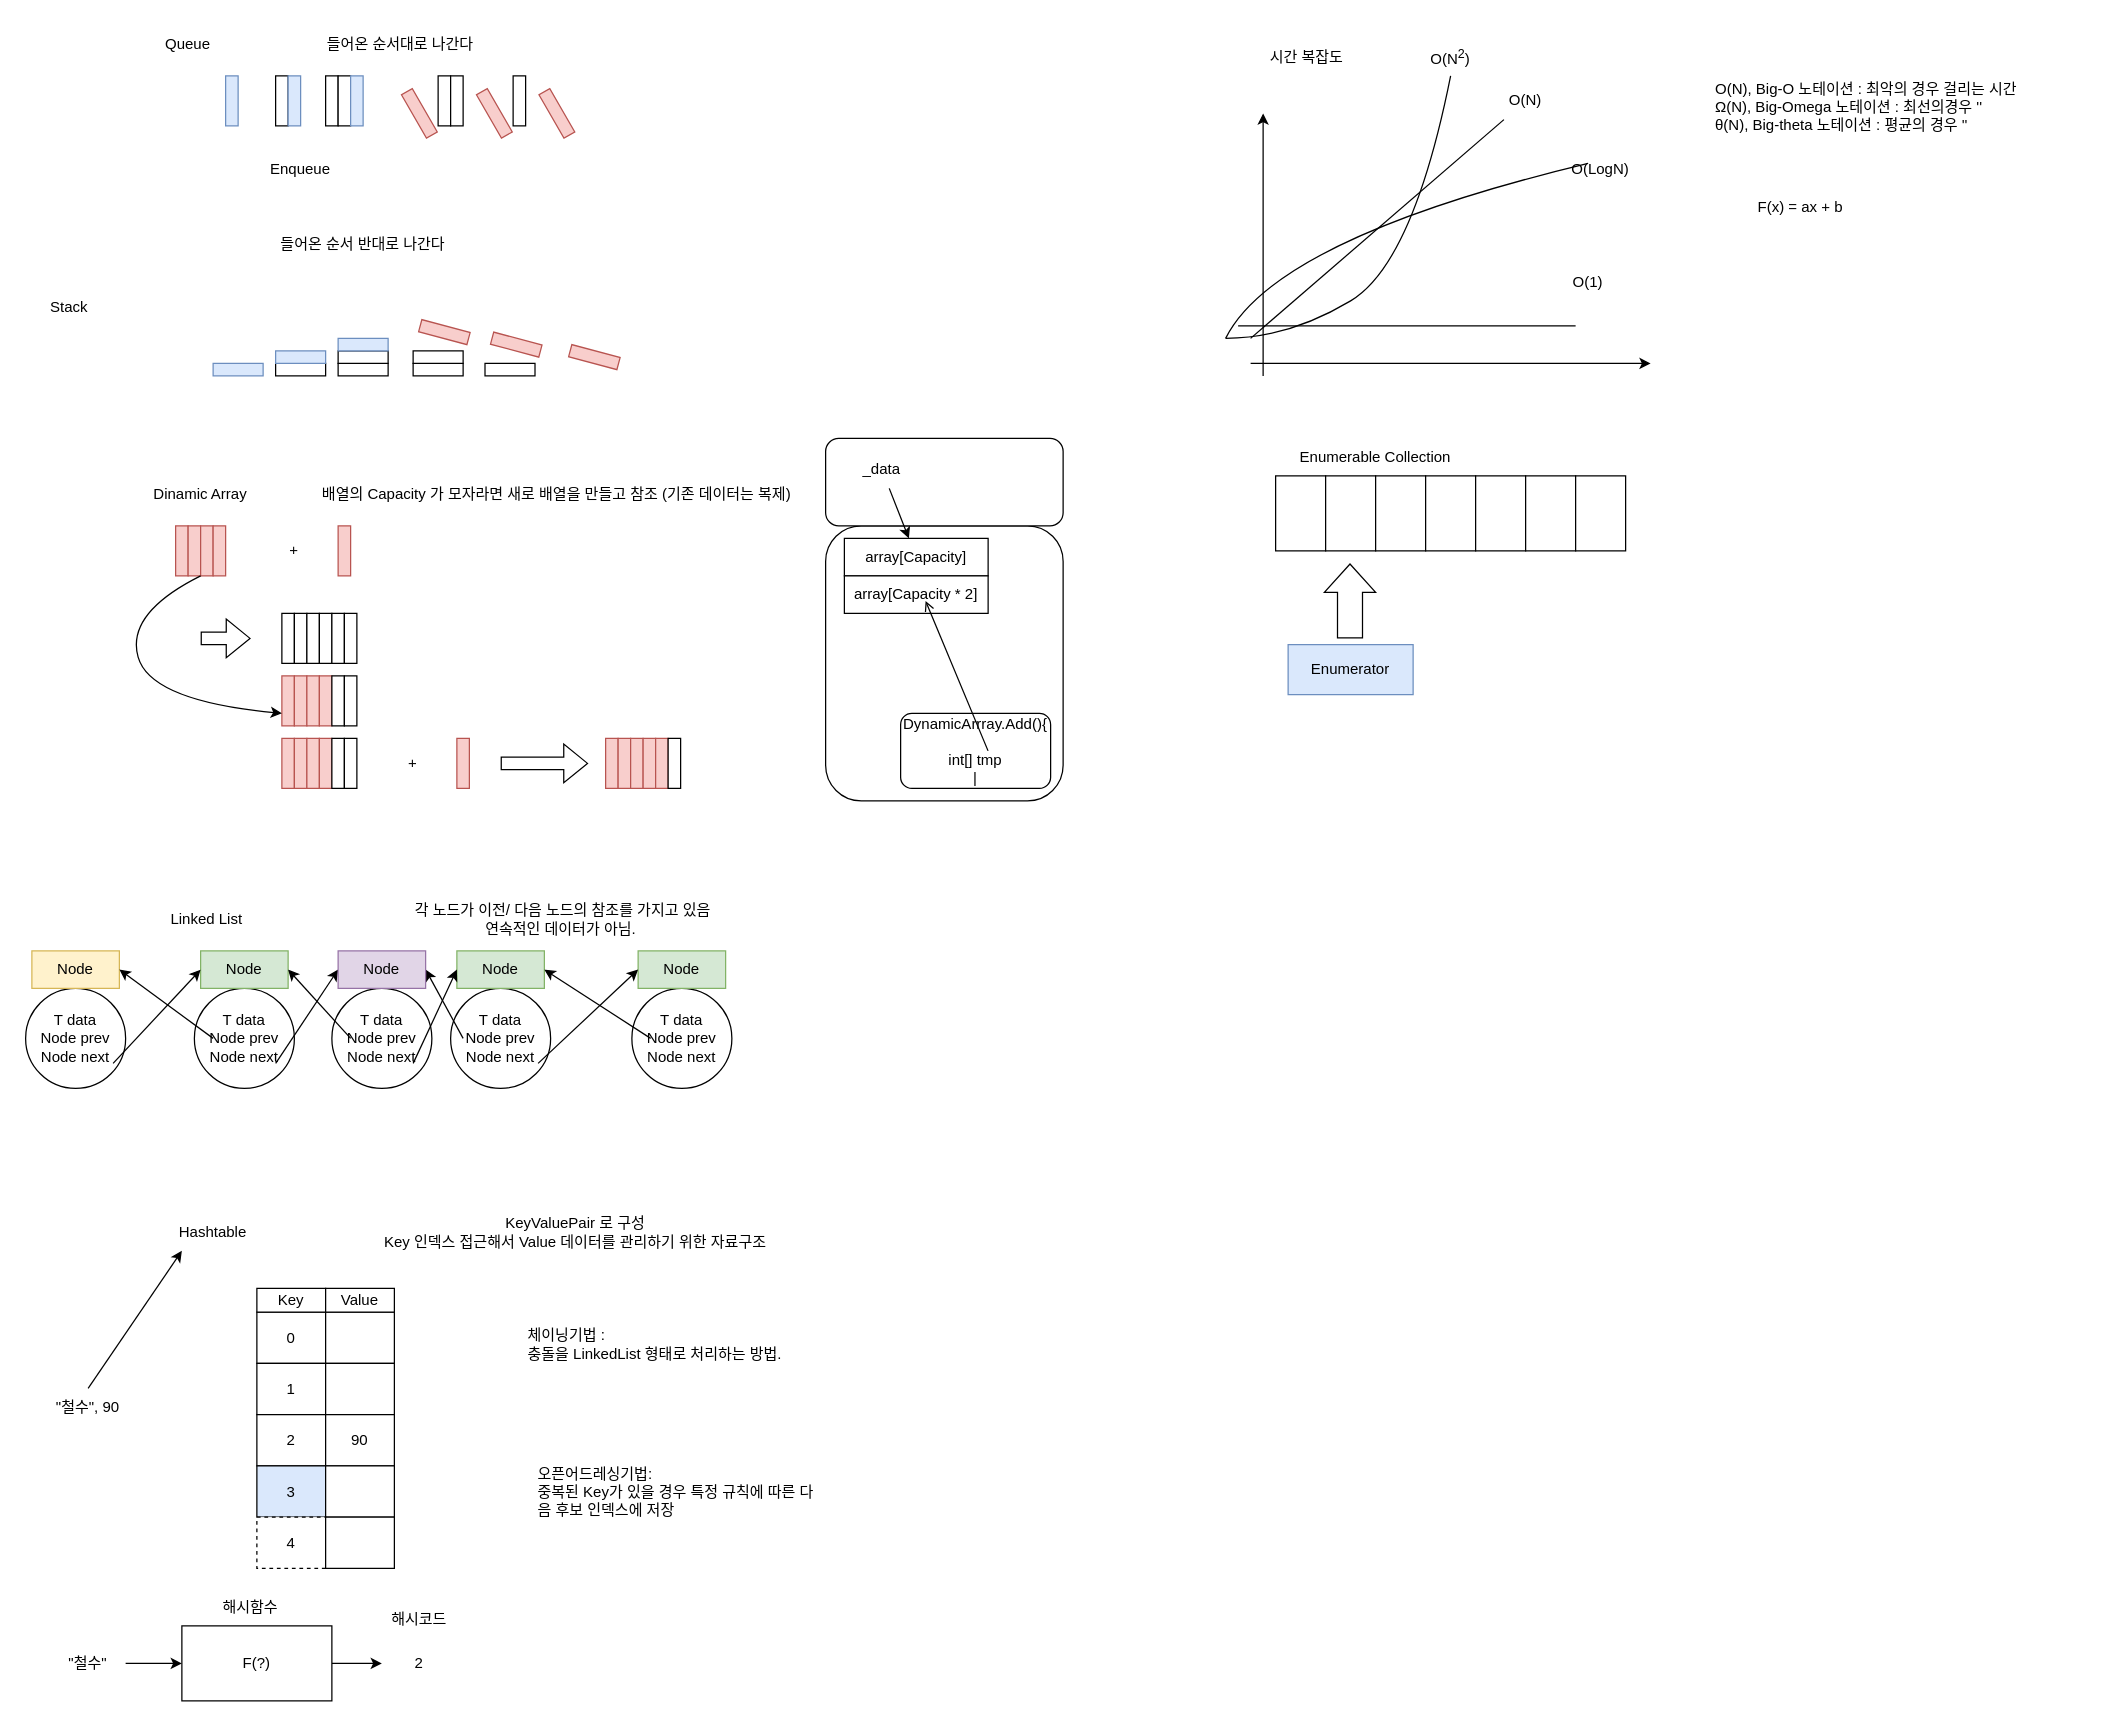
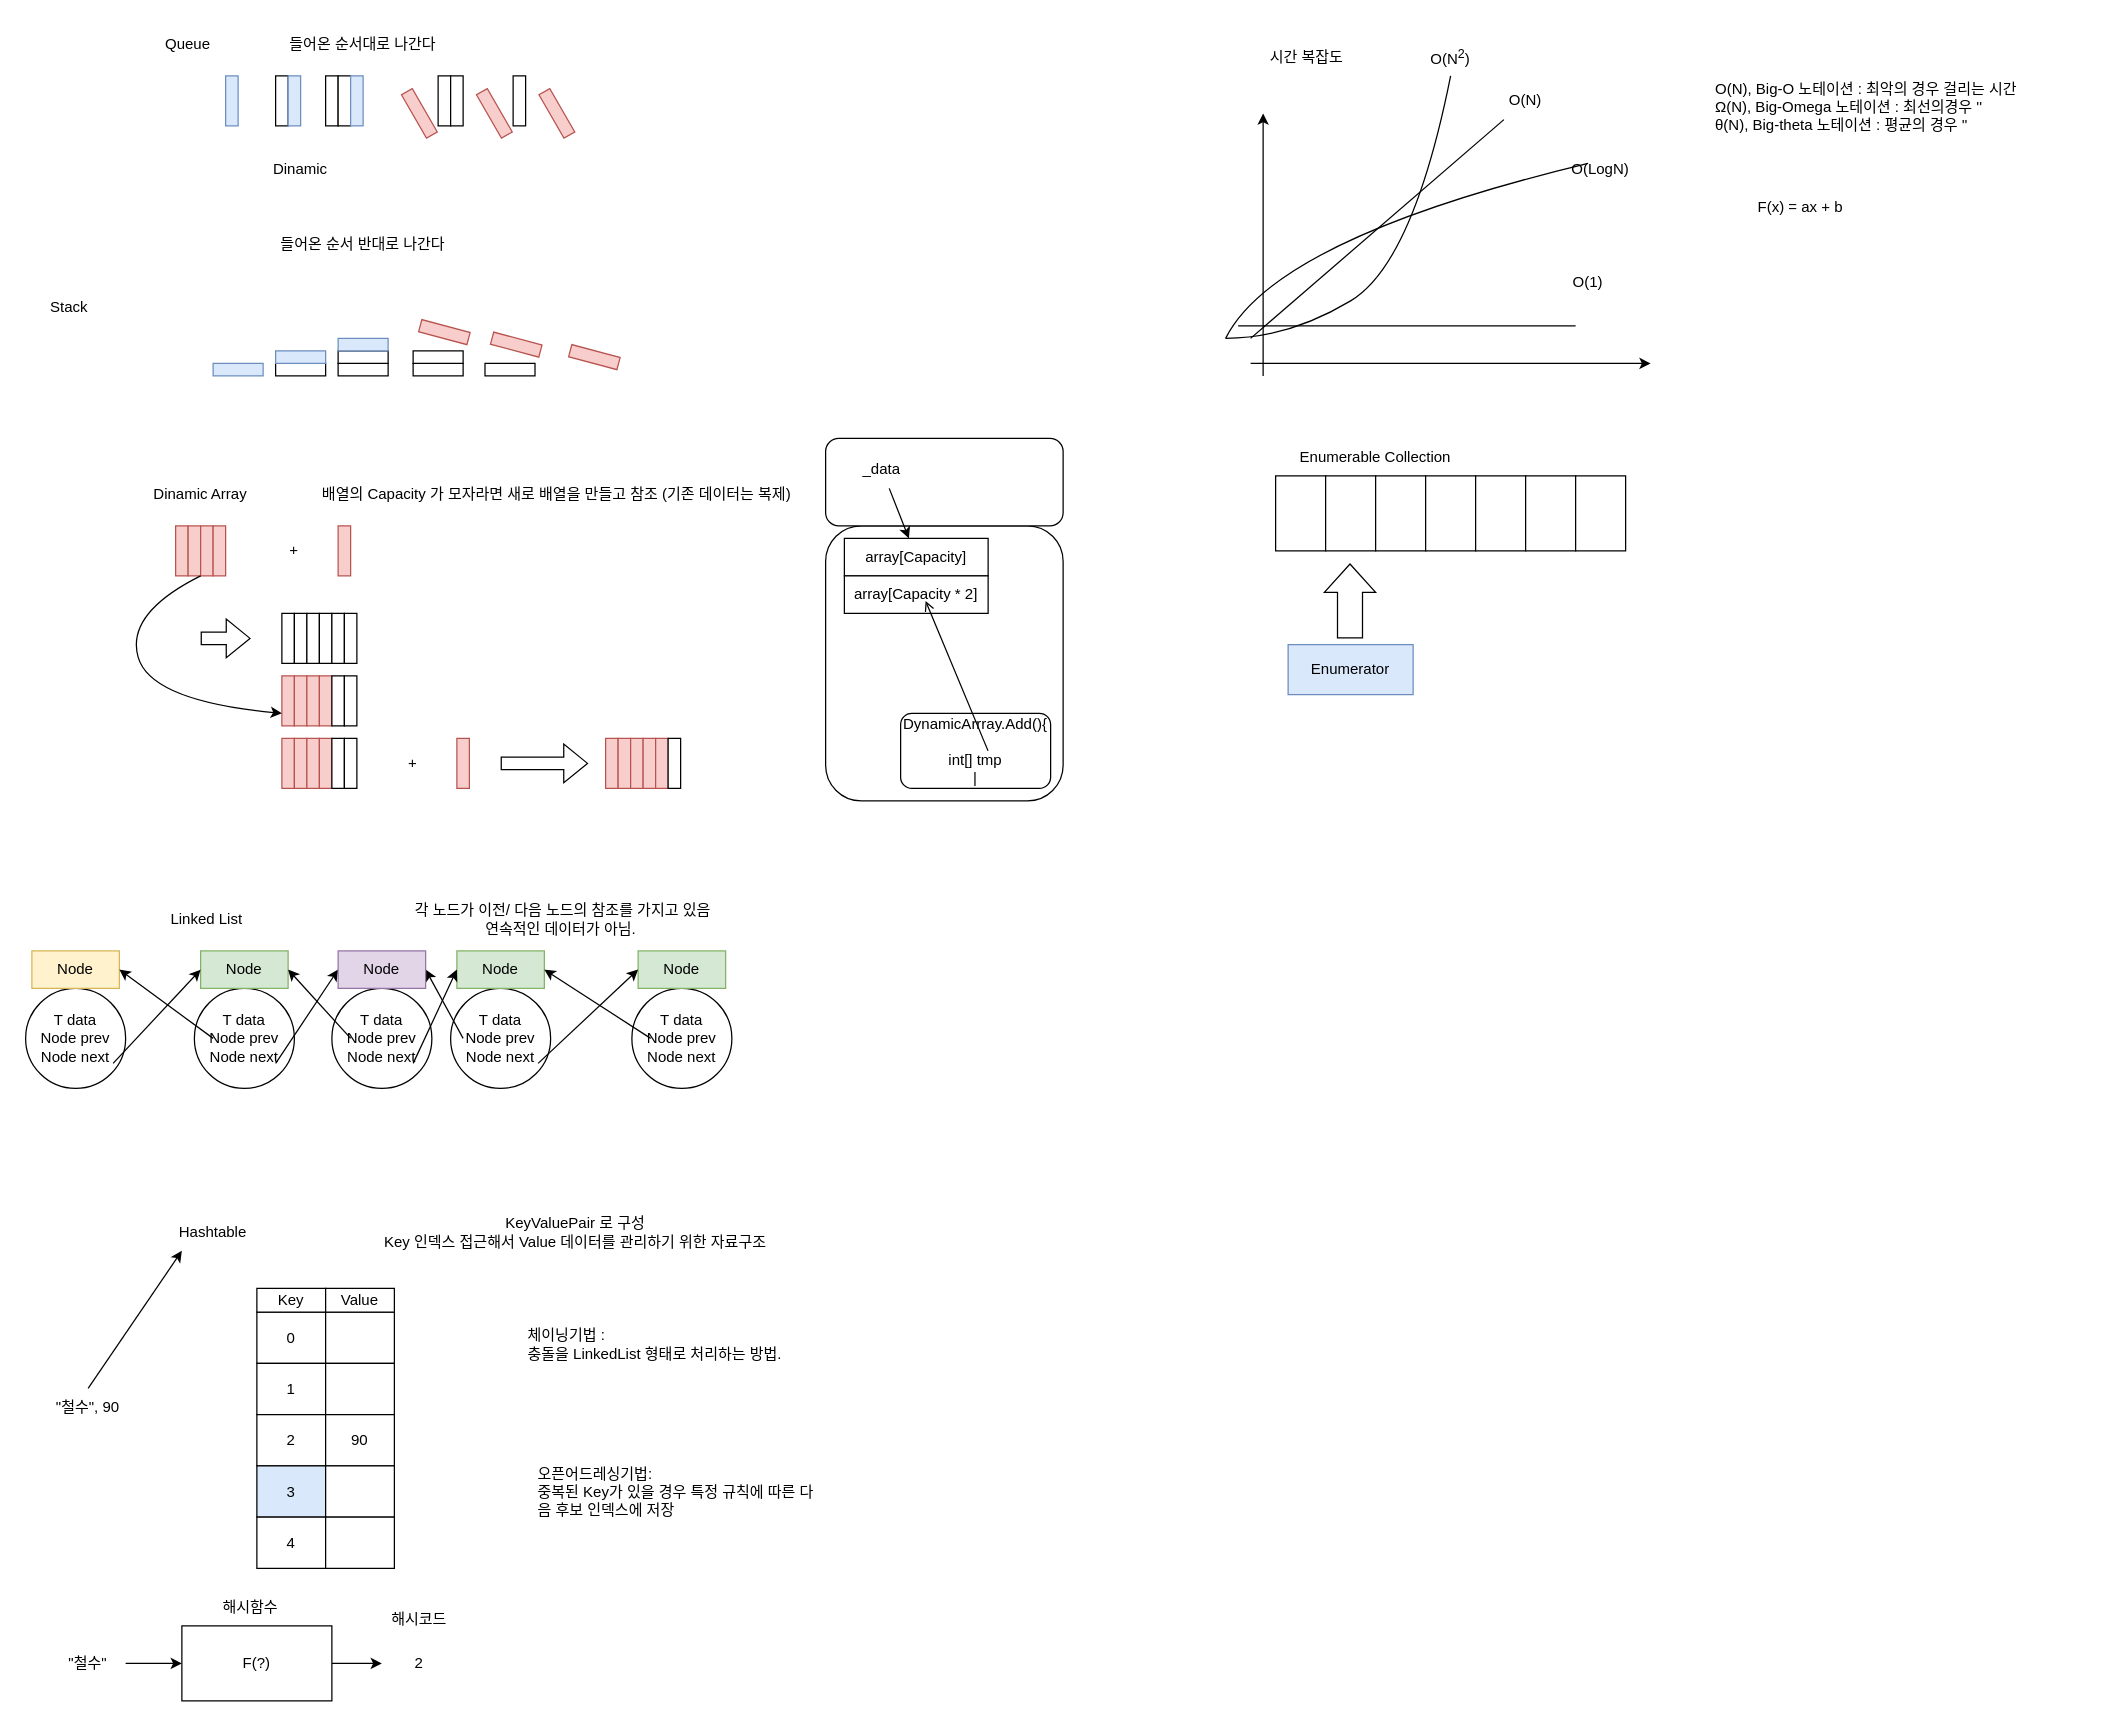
(401, 44) -> (363, 44)
(301, 169) -> (301, 169)
(291, 1543) -> (291, 1543)
